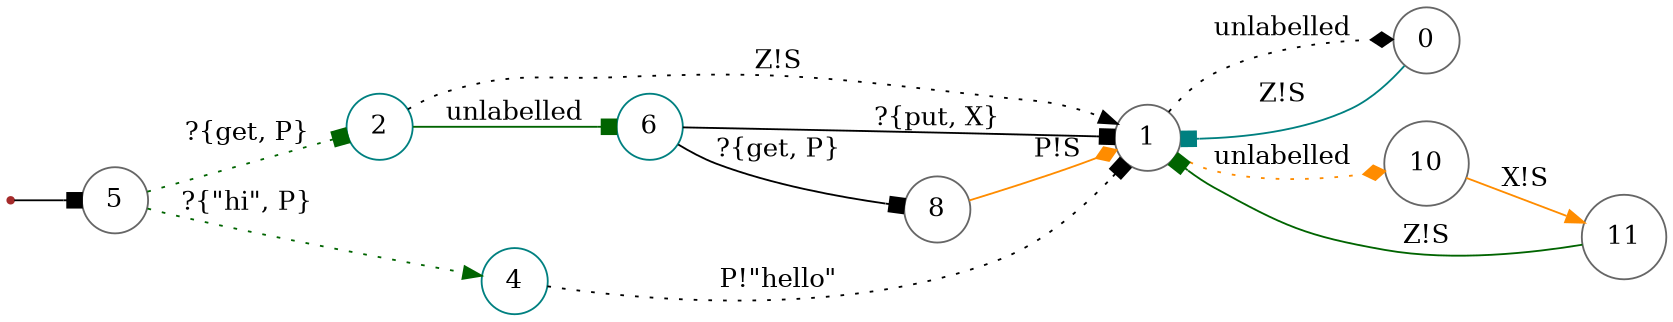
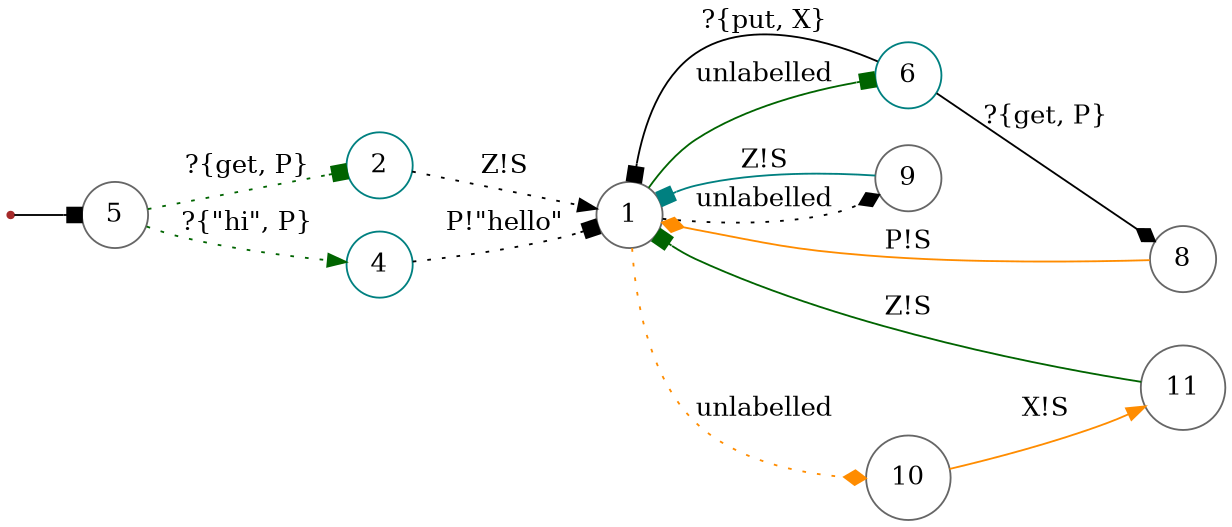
(1427, 40) -> (908, 178)
(505, 127) -> (742, 116)
(779, 183) -> (1037, 161)
